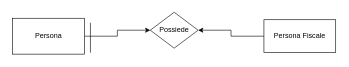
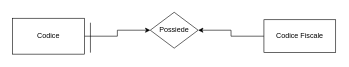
(48, 36) -> (48, 36)
(300, 36) -> (300, 36)
